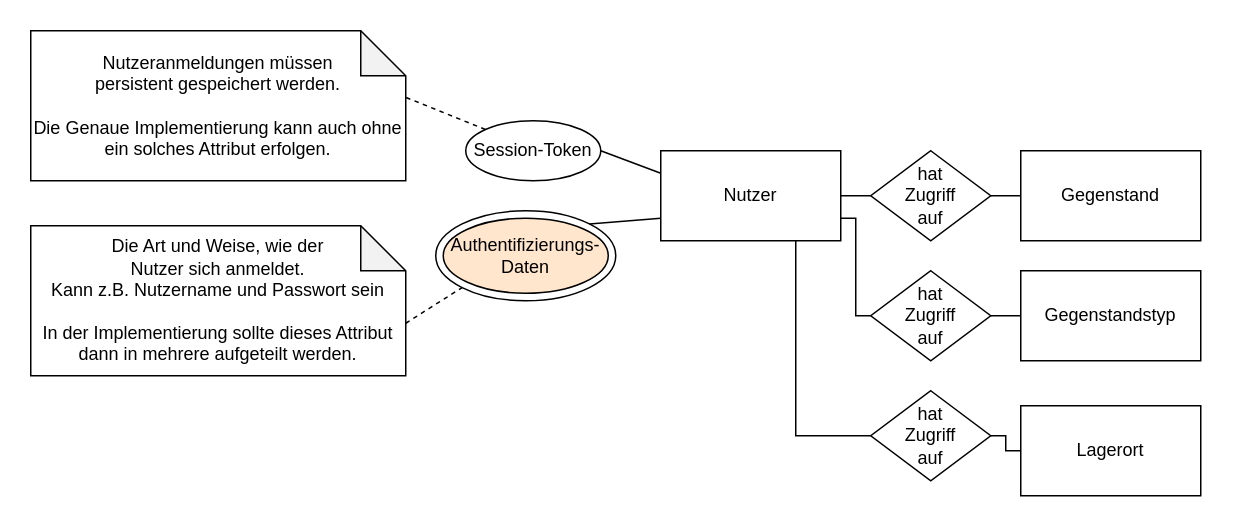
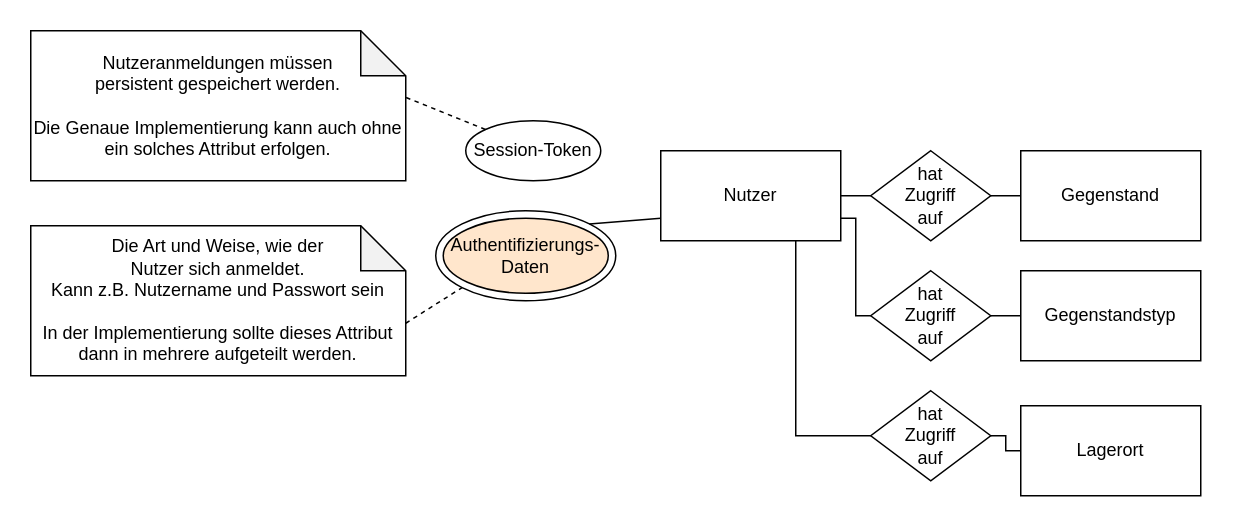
(631, 162) -> none
